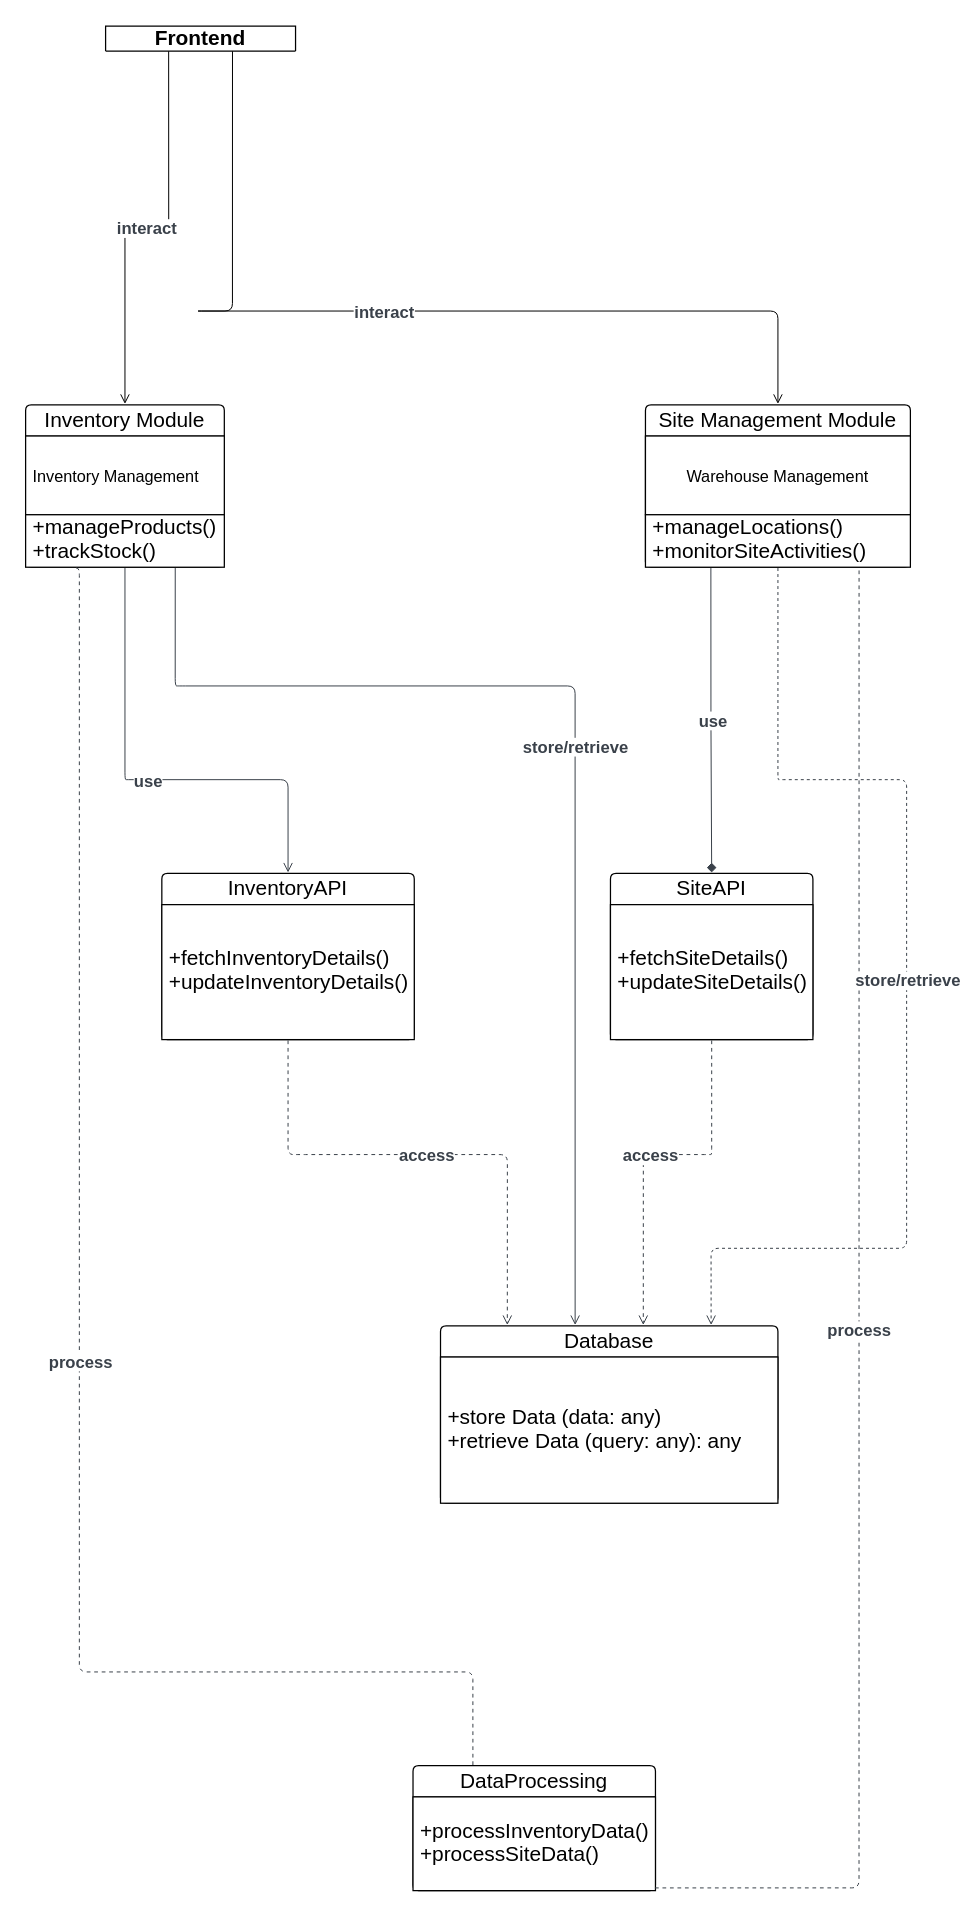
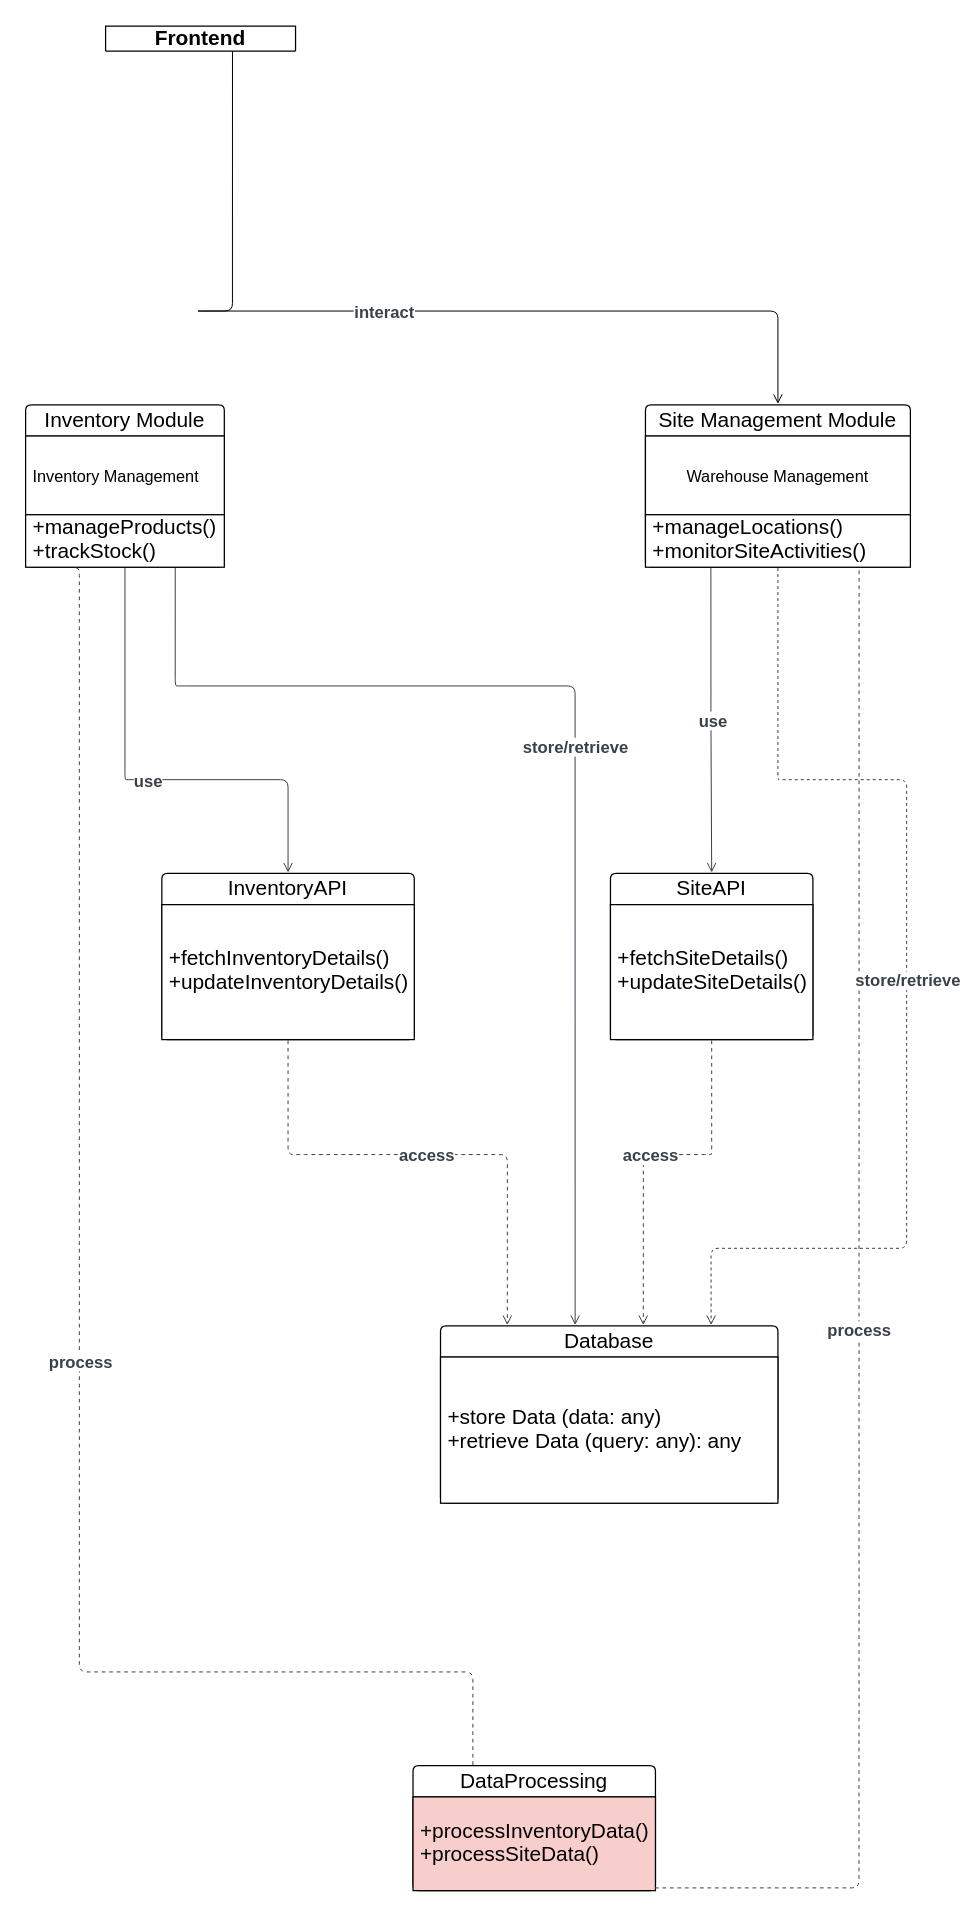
(148, 228) -> none
(712, 862) -> (712, 866)
(534, 1844) -> (534, 1844)
